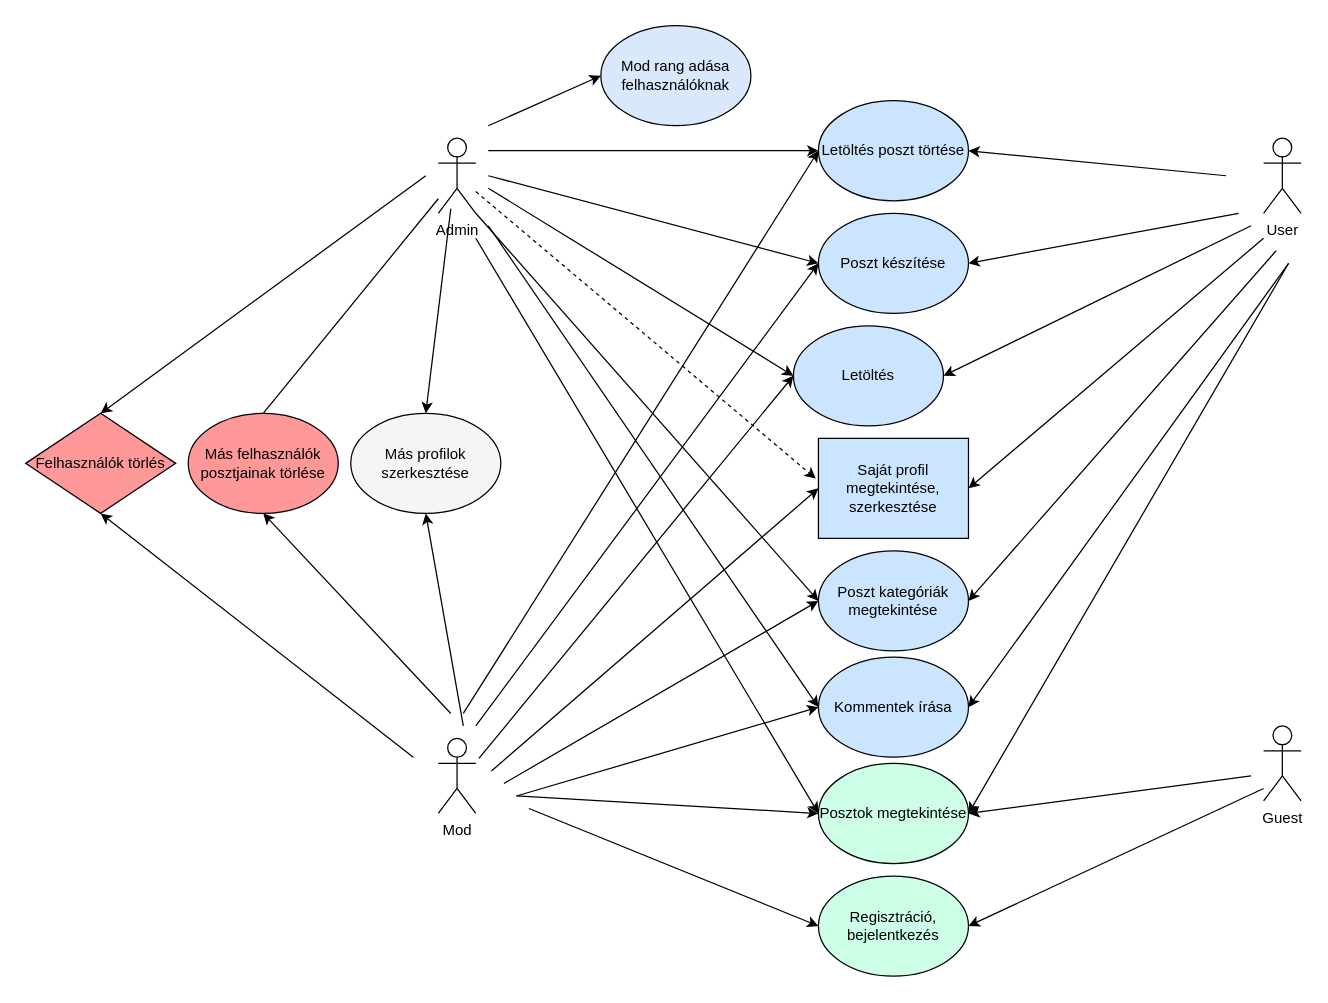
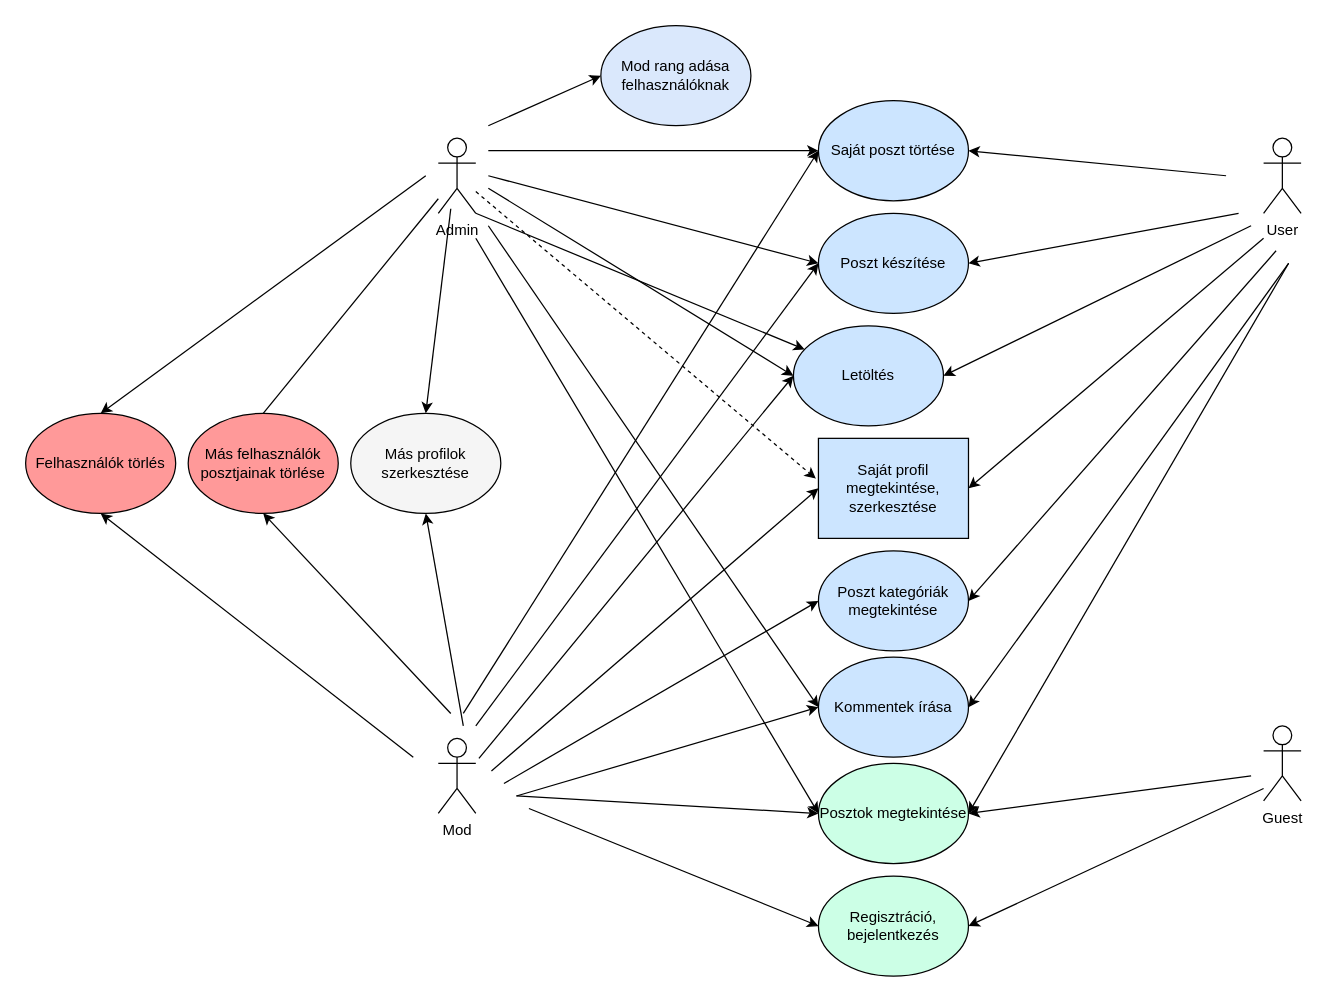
(893, 151) -> (893, 151)
(660, 422) -> (722, 315)
(101, 463) -> (101, 463)
